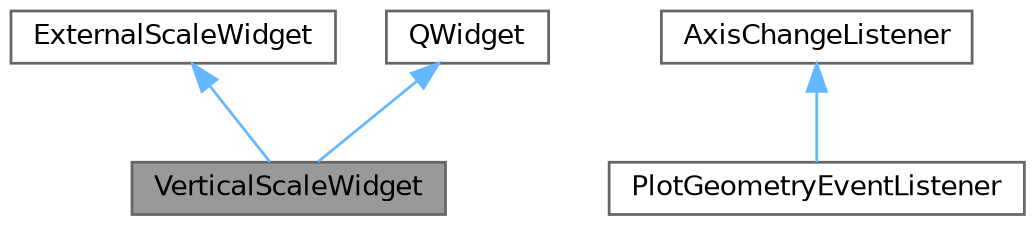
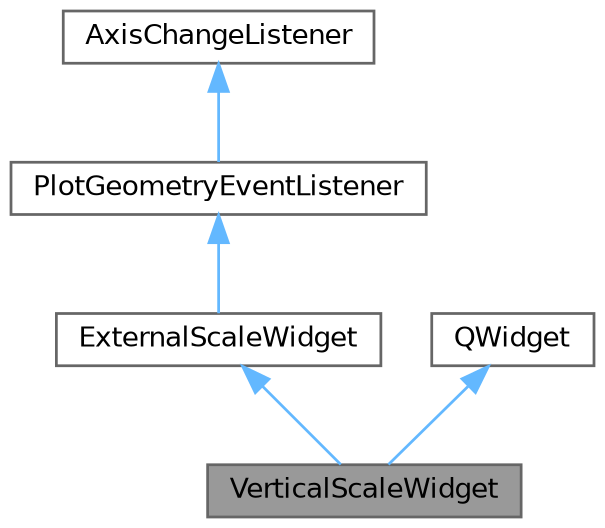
none -> (219, 278)
